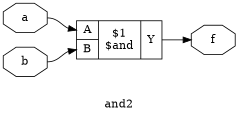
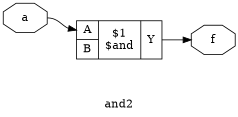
(25, 62) -> none
